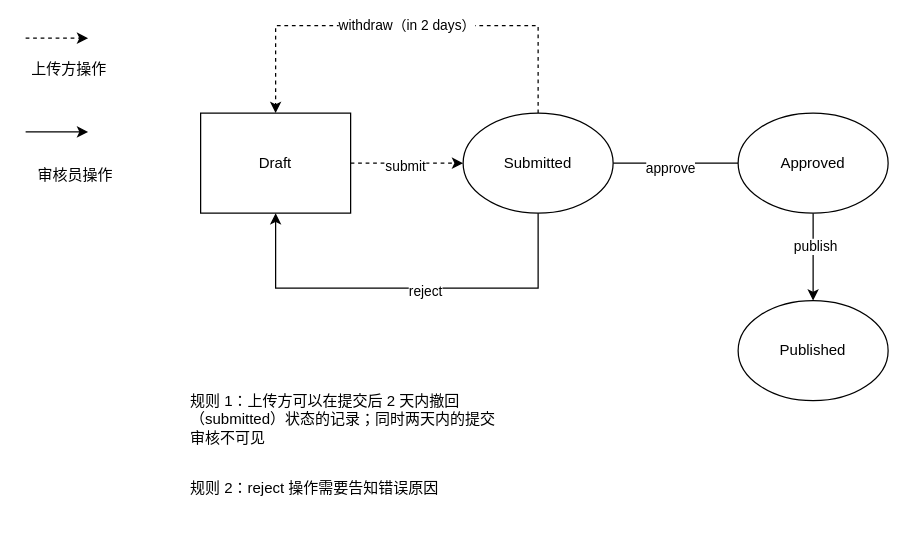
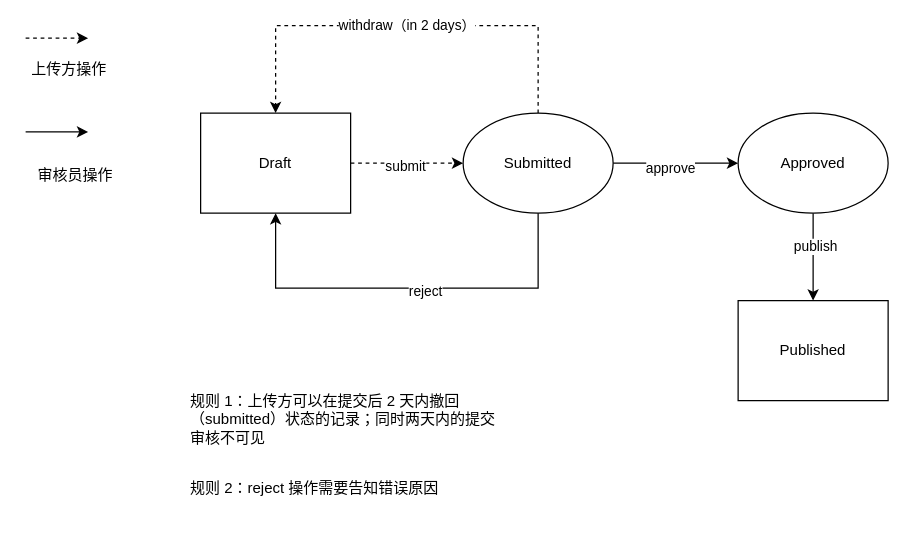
(731, 163) -> (728, 163)
(813, 351) -> (813, 351)
